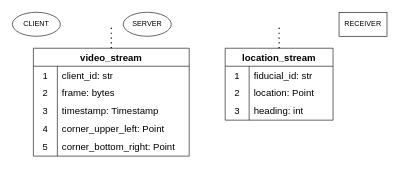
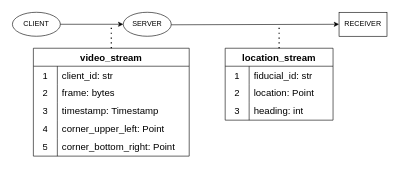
none -> (117, 24)
none -> (263, 25)
